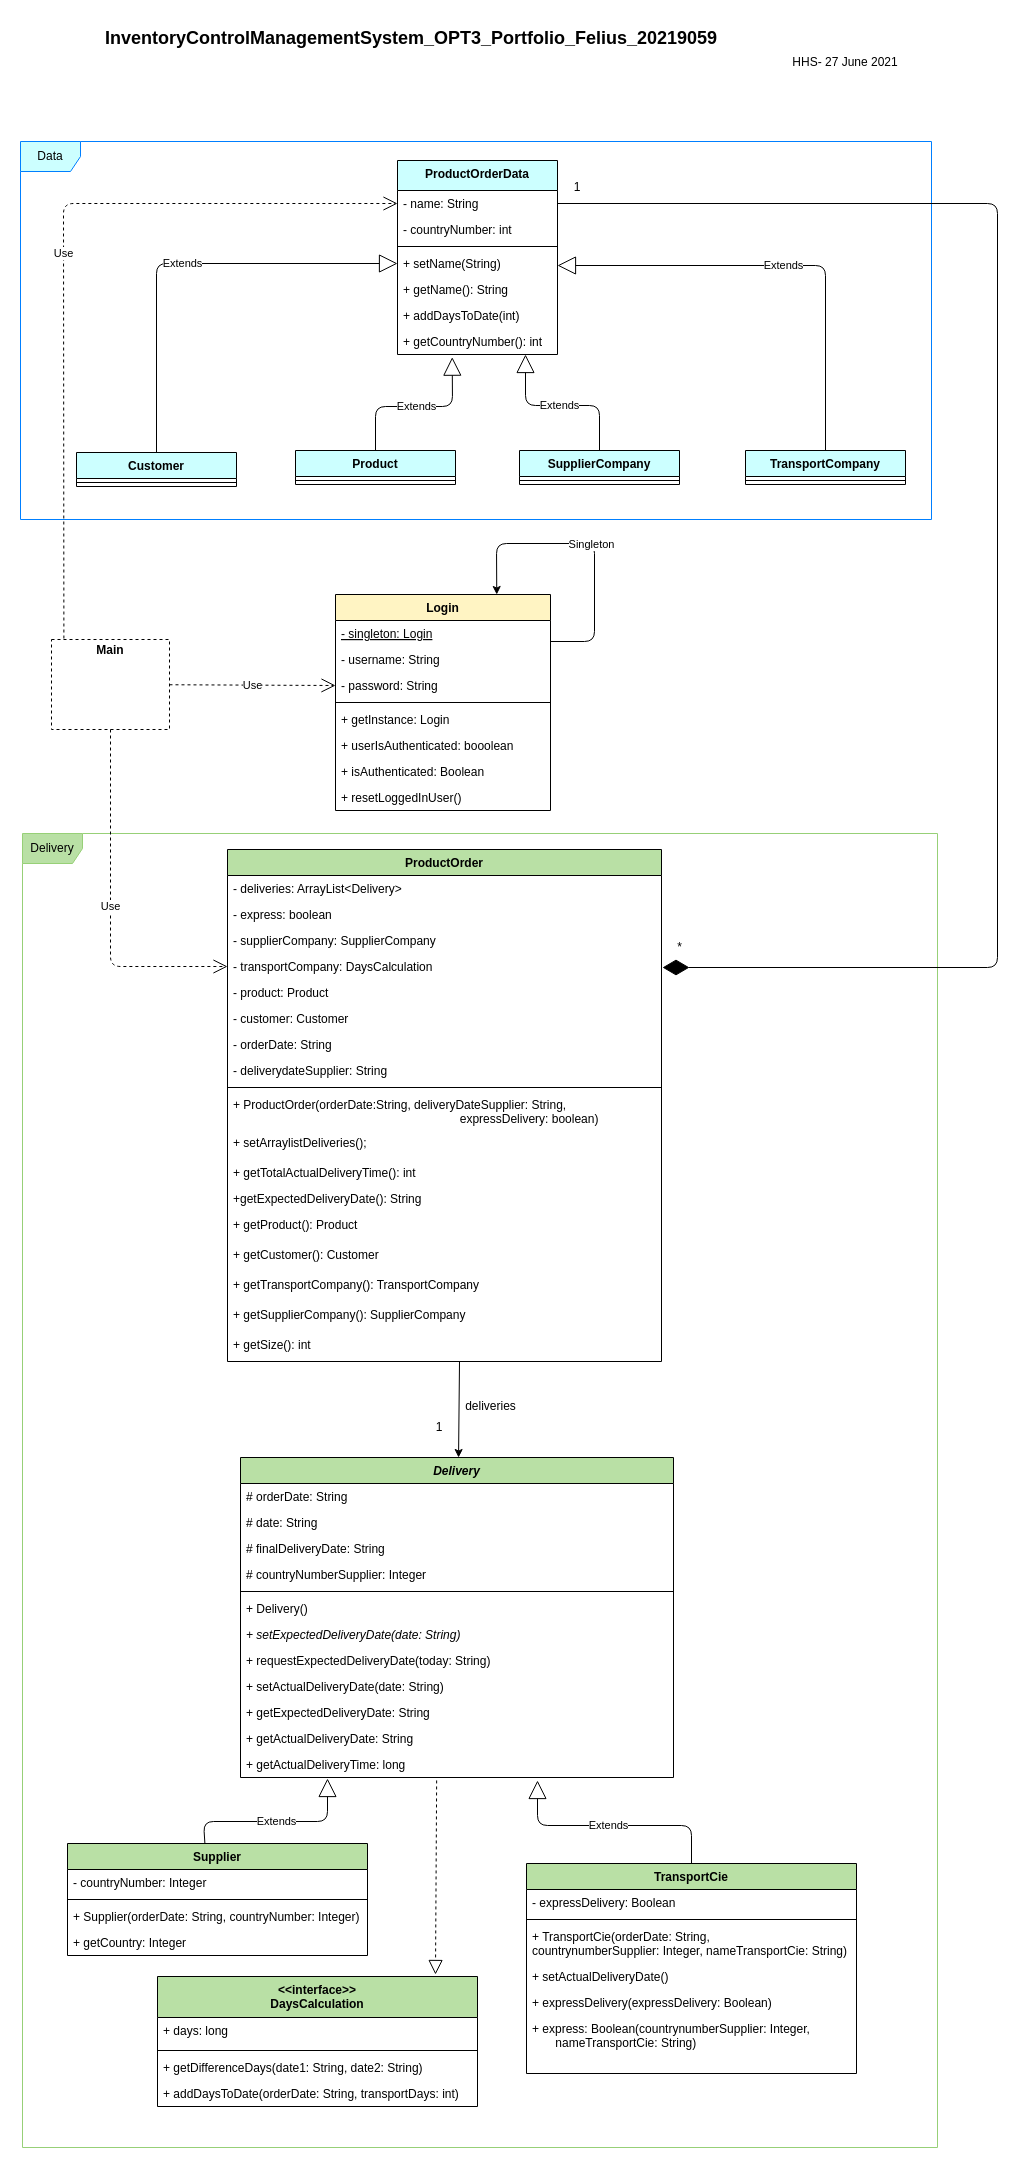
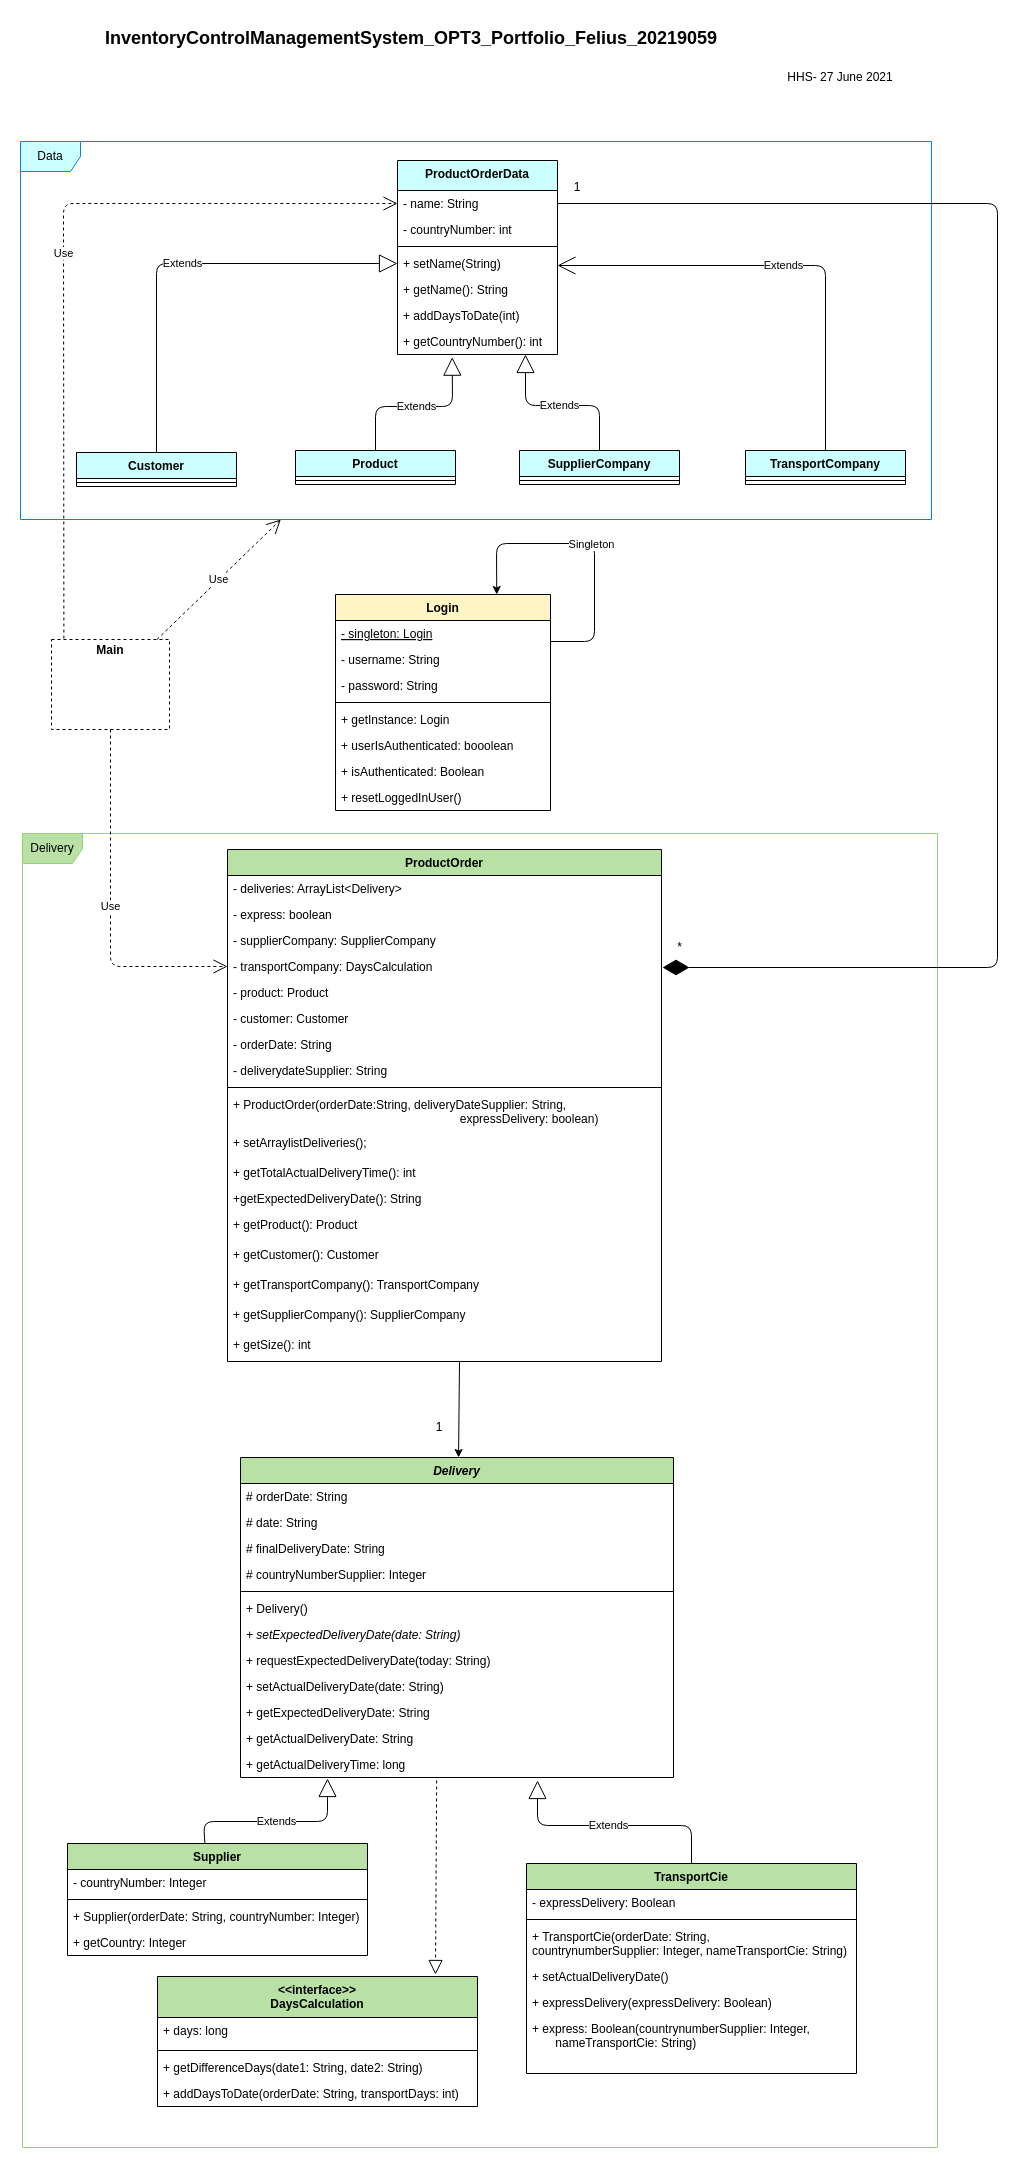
(846, 63) -> (841, 78)
(577, 266) -> (569, 266)
(251, 685) -> (218, 580)
(490, 1407) -> none
